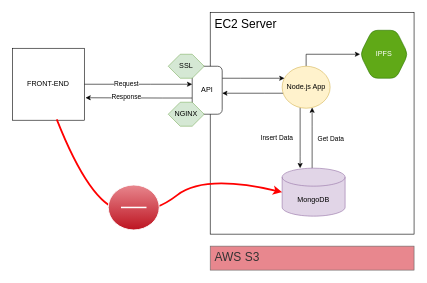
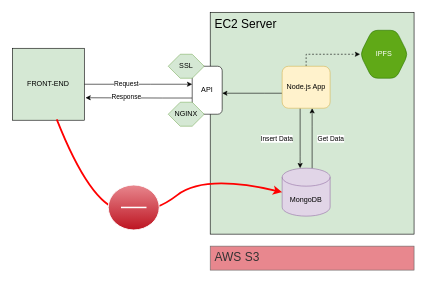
(325, 54) -> (325, 54)
(279, 78) -> none
(48, 84) -> (48, 84)
(306, 87) -> (306, 87)
(312, 123) -> (312, 123)
(314, 192) -> (306, 192)
